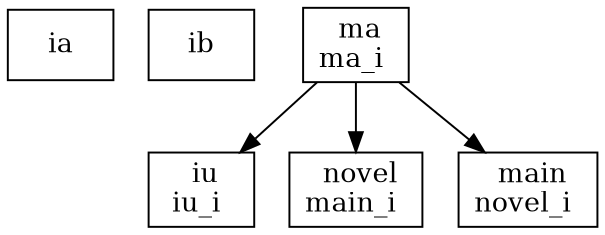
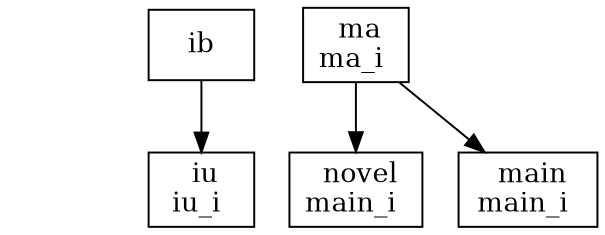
(61, 45) -> none
(286, 111) -> (201, 106)
(528, 190) -> (528, 190)
